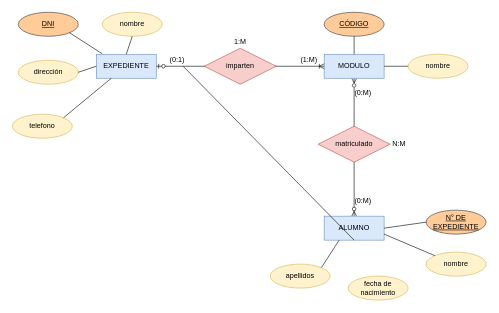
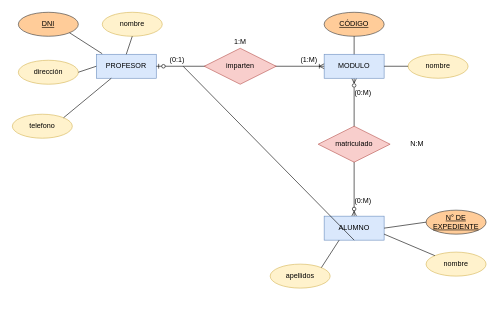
(126, 66) -> (126, 66)
(399, 144) -> (417, 144)
(378, 288) -> none
